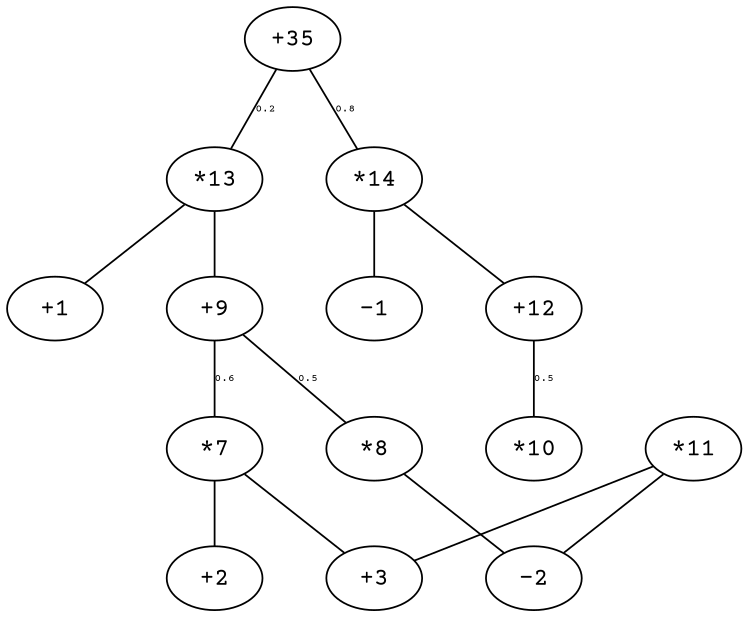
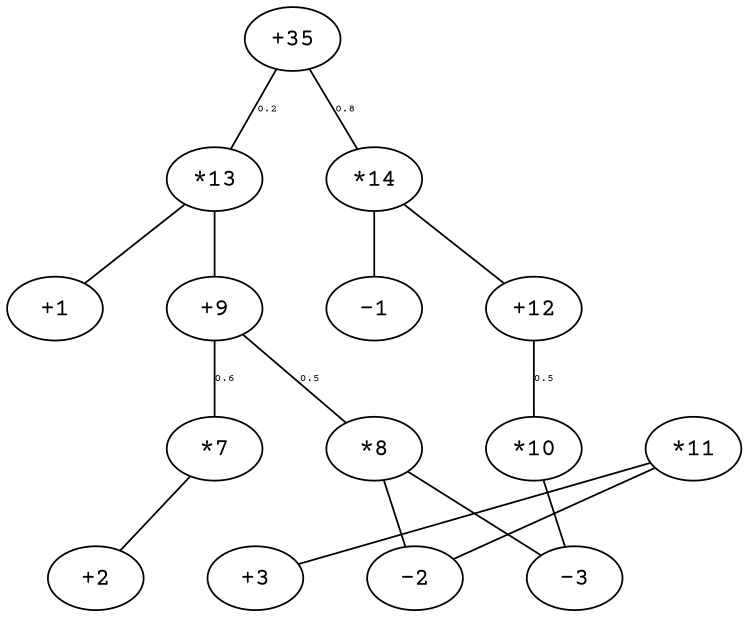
(294, 514) -> none
none -> (575, 578)
